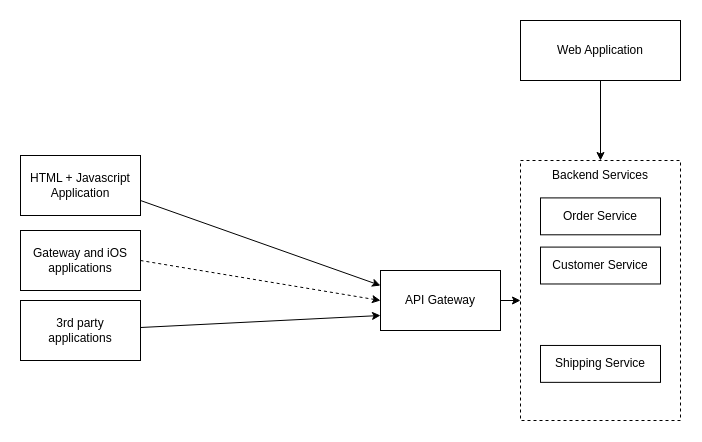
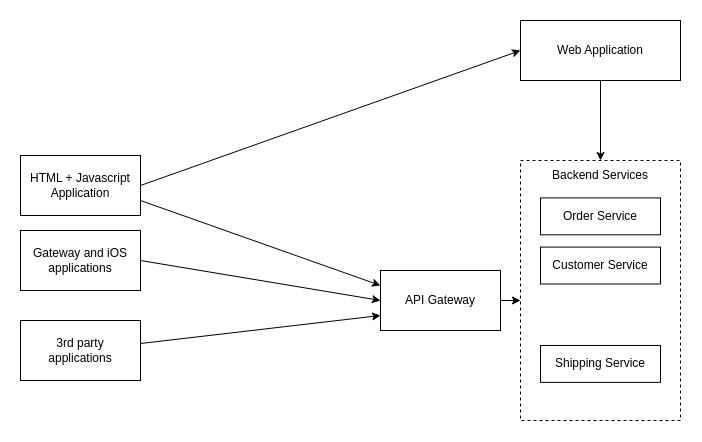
none -> (328, 119)
(257, 280) -> (257, 280)
(81, 331) -> (81, 351)
